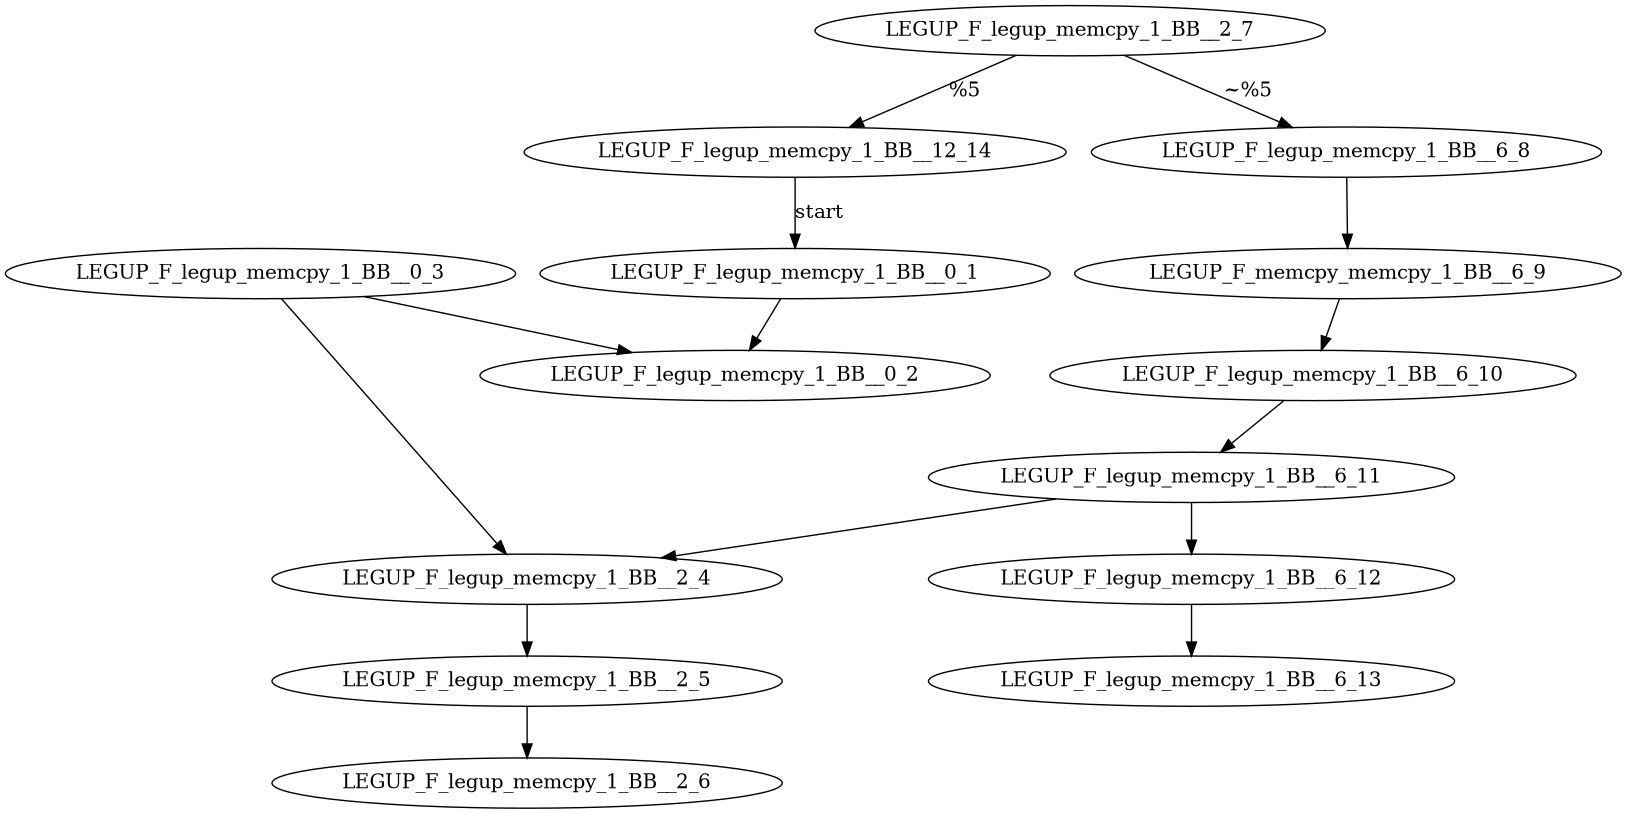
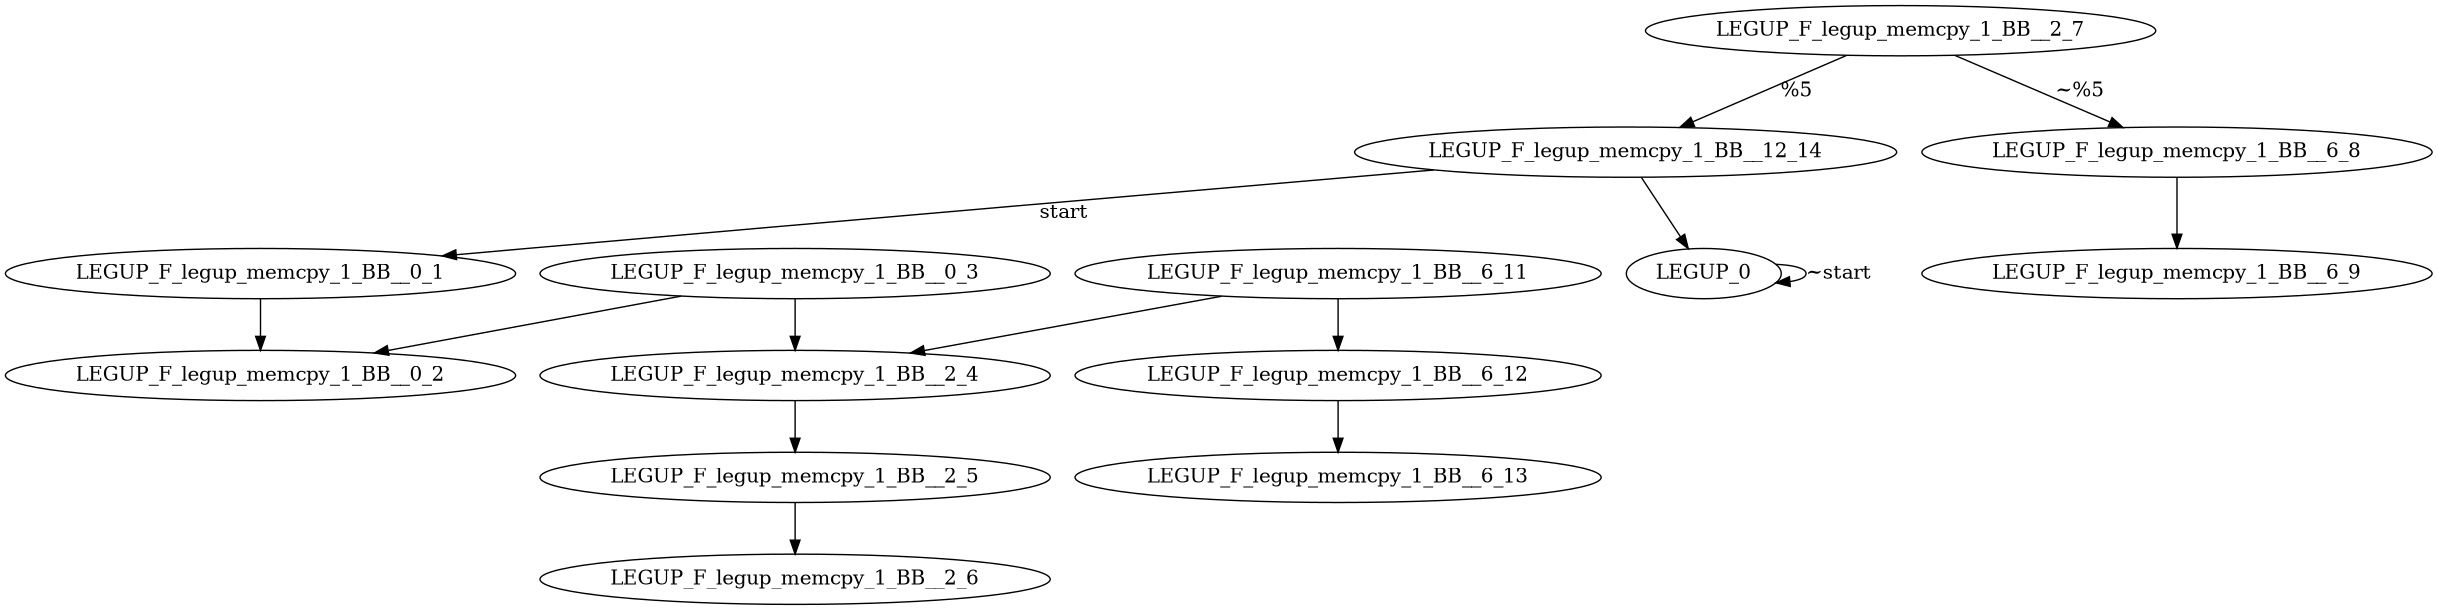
(1348, 274) -> (2177, 274)
none -> (1704, 274)
(1313, 375) -> none
